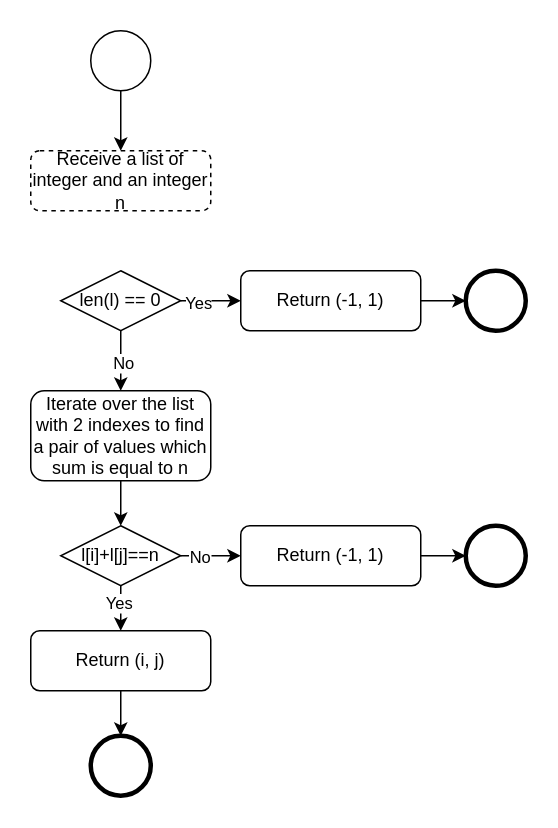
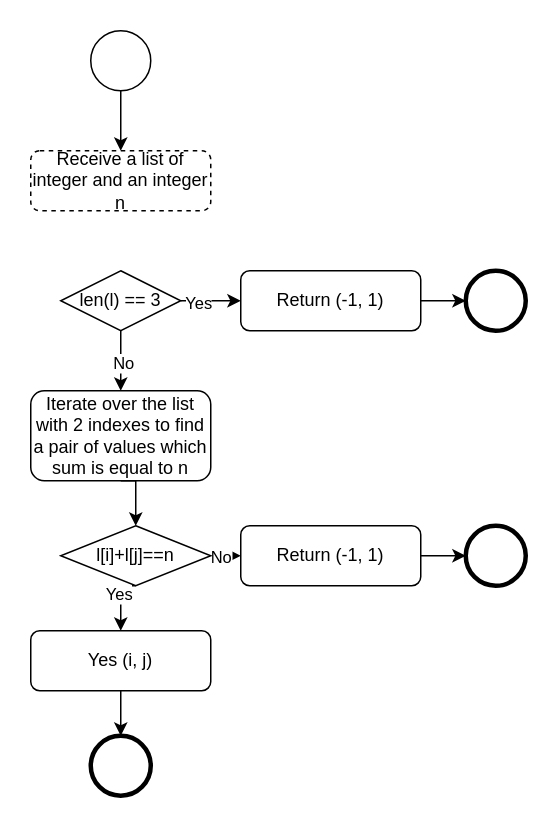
(121, 301) -> (121, 301)
(121, 556) -> (136, 556)
(121, 661) -> (121, 661)
